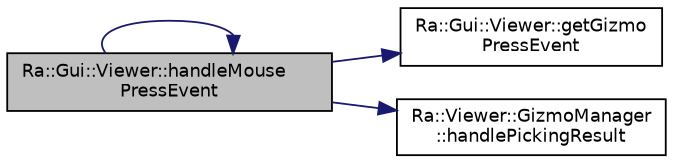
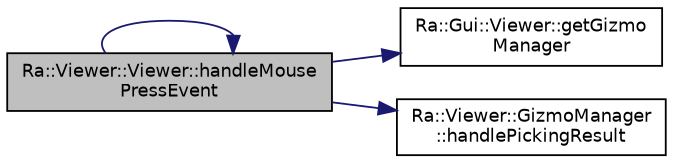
(531, 37) -> (531, 37)
(170, 82) -> (170, 82)
